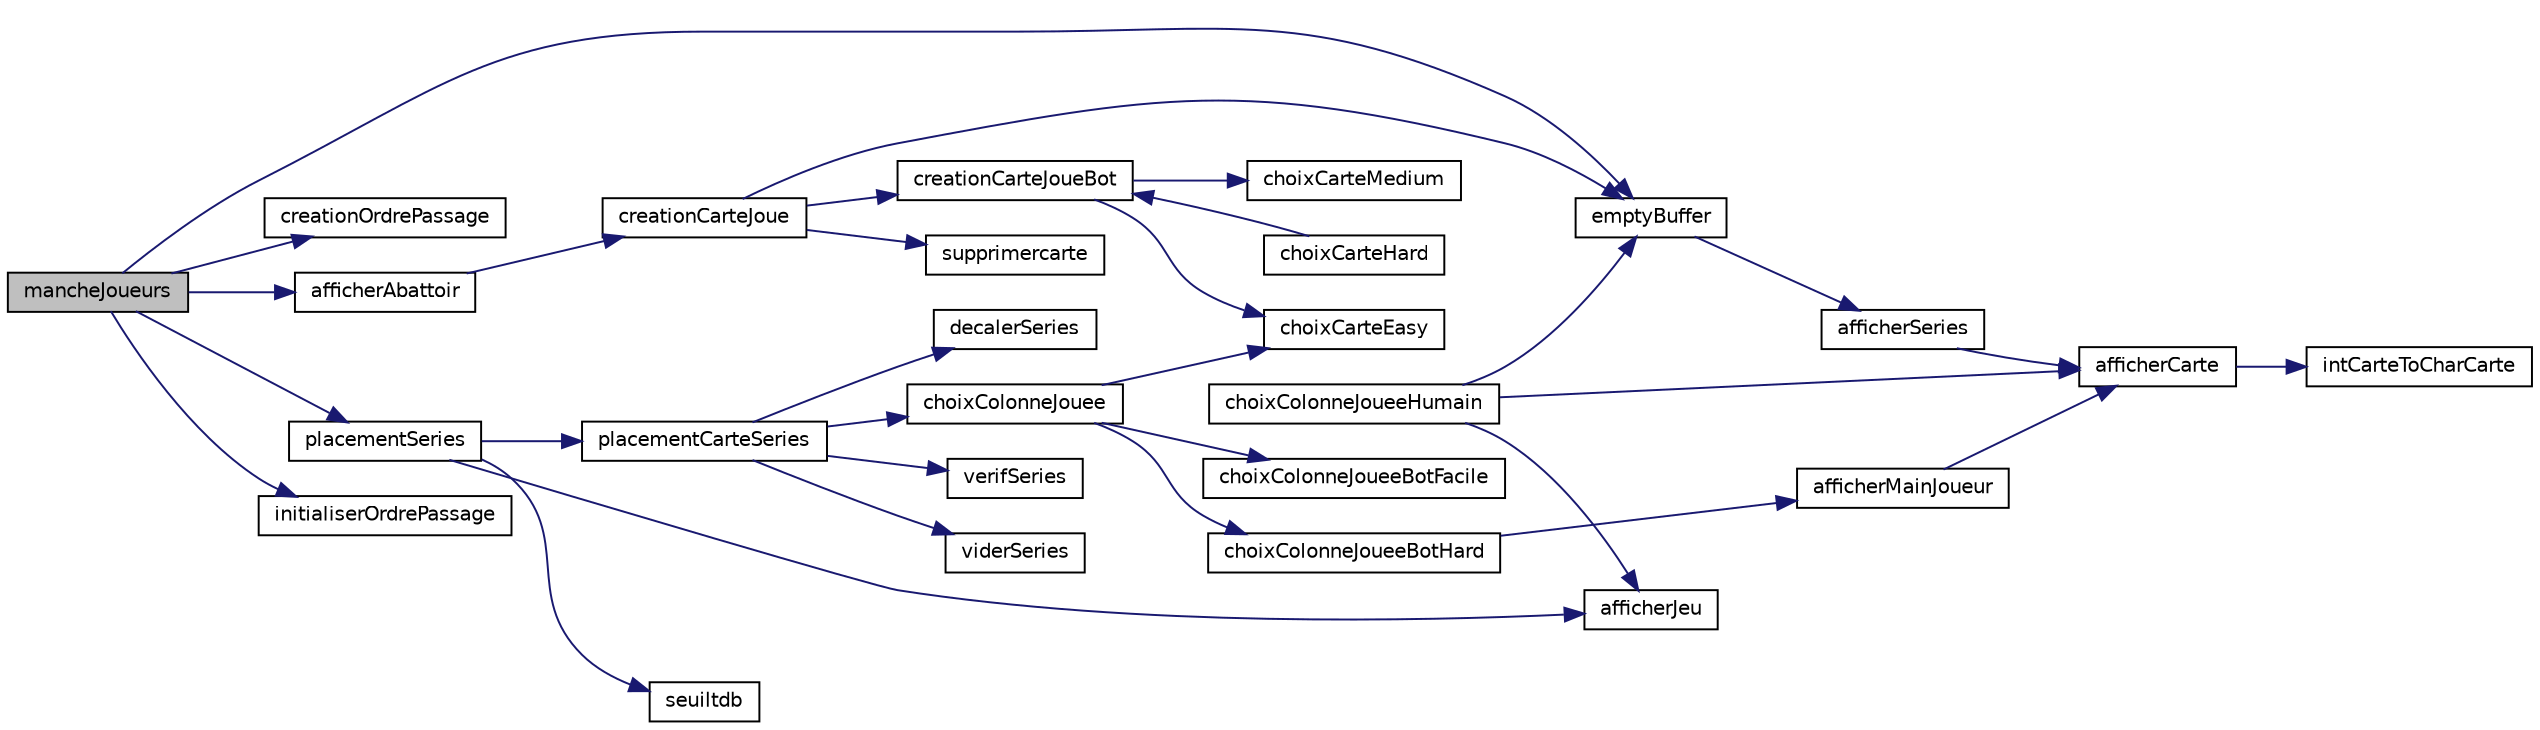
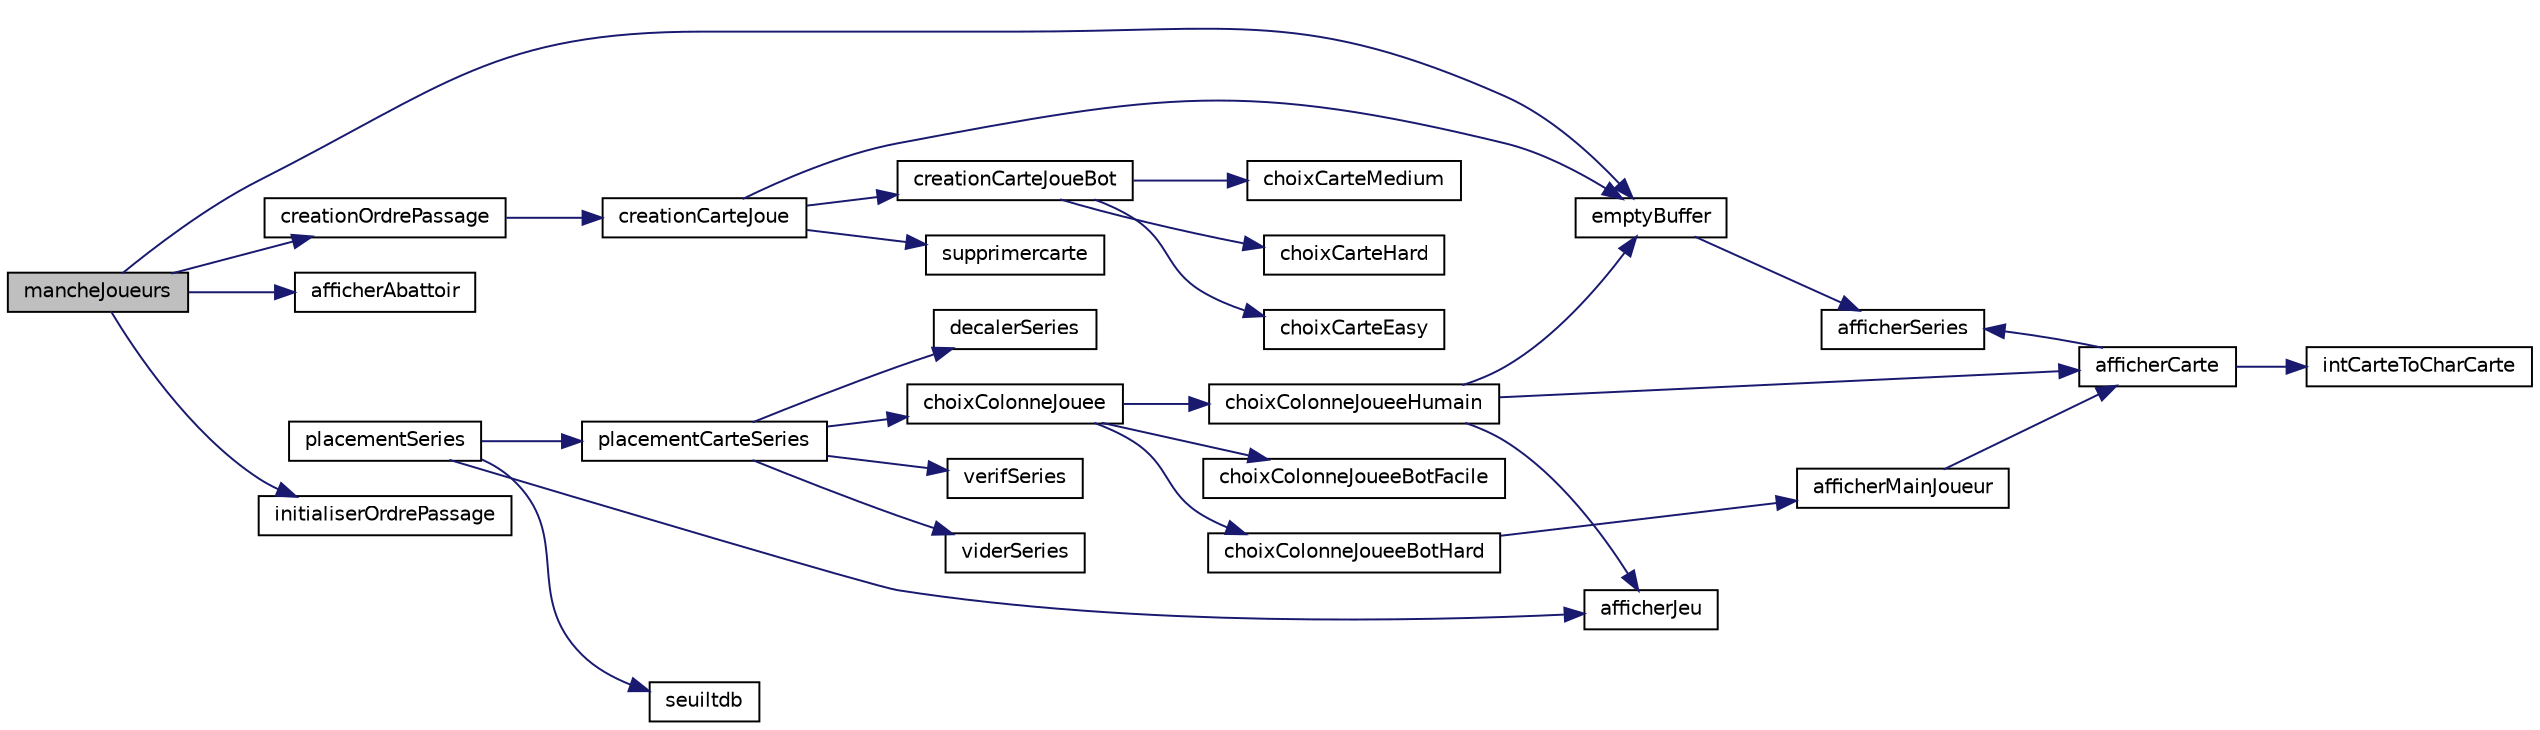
(1231, 215) -> (1161, 226)
(536, 257) -> (544, 218)
(2008, 358) -> (2054, 339)
(233, 362) -> none
(1175, 369) -> (1156, 404)
